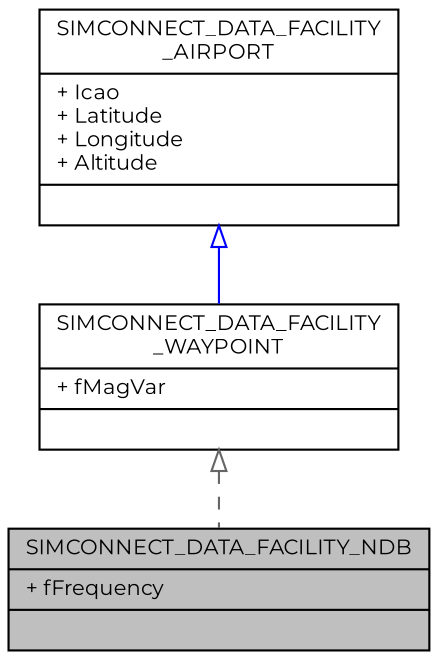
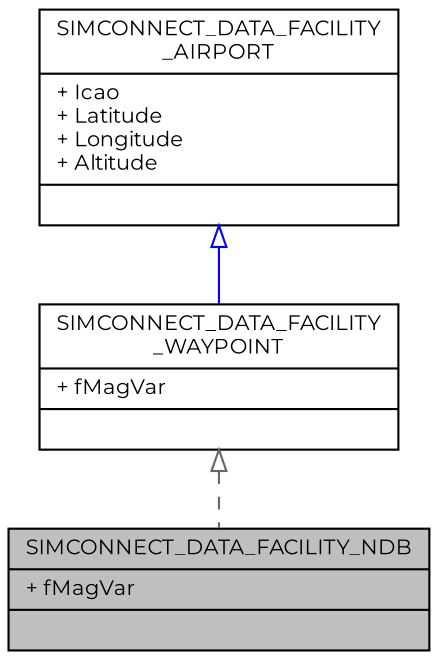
(95, 588) -> (81, 588)
